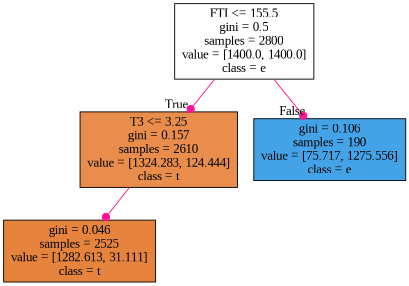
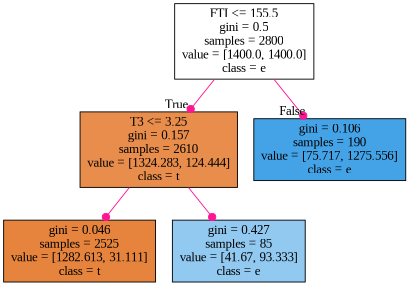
none -> (239, 251)
